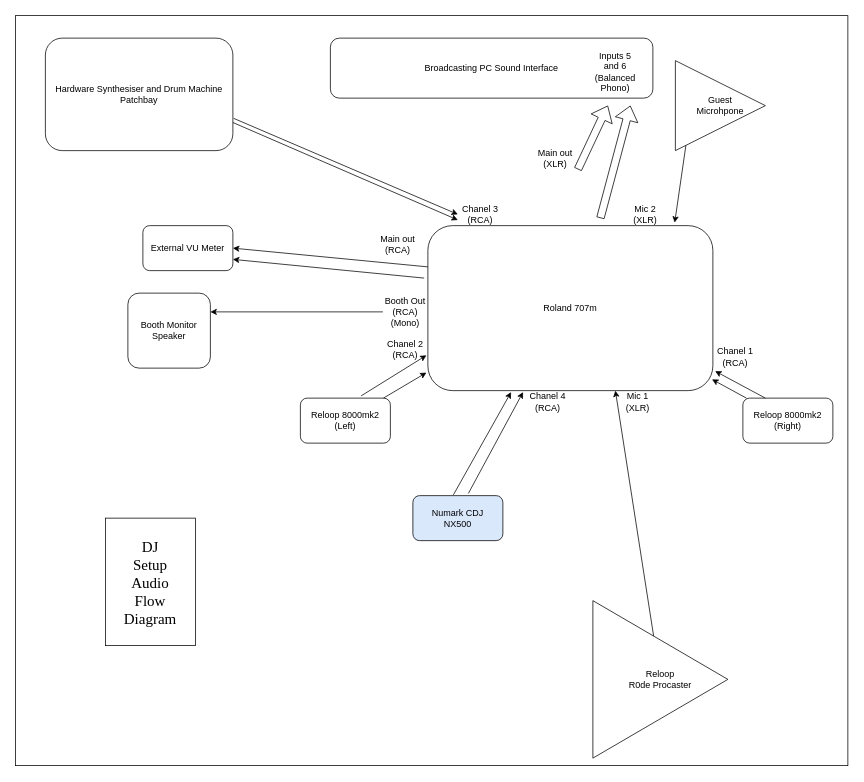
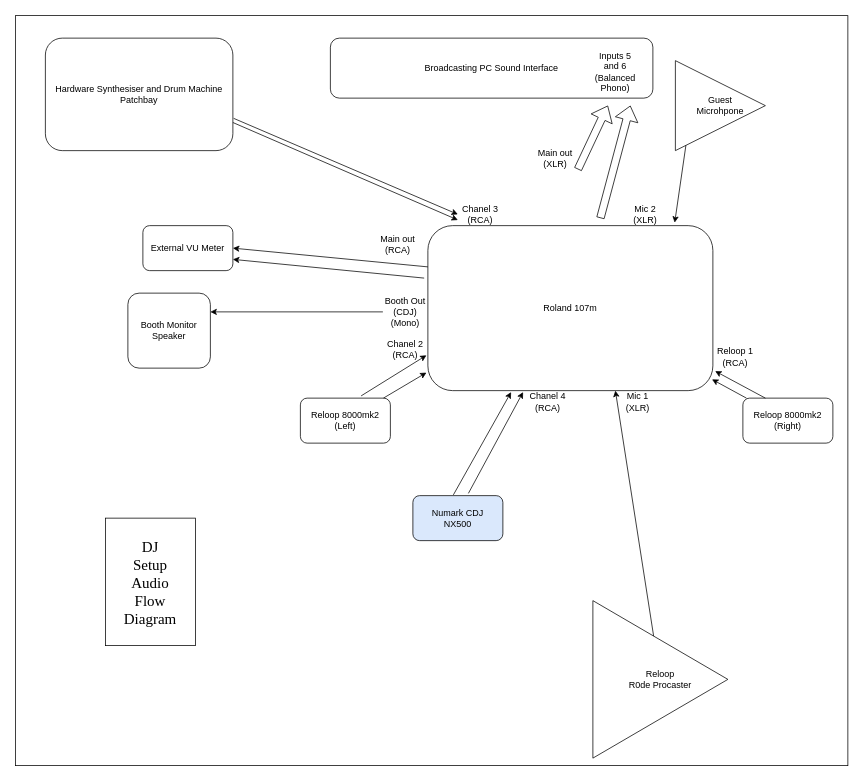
(570, 308) -> (570, 308)
(405, 312) -> (405, 312)
(735, 357) -> (735, 357)
